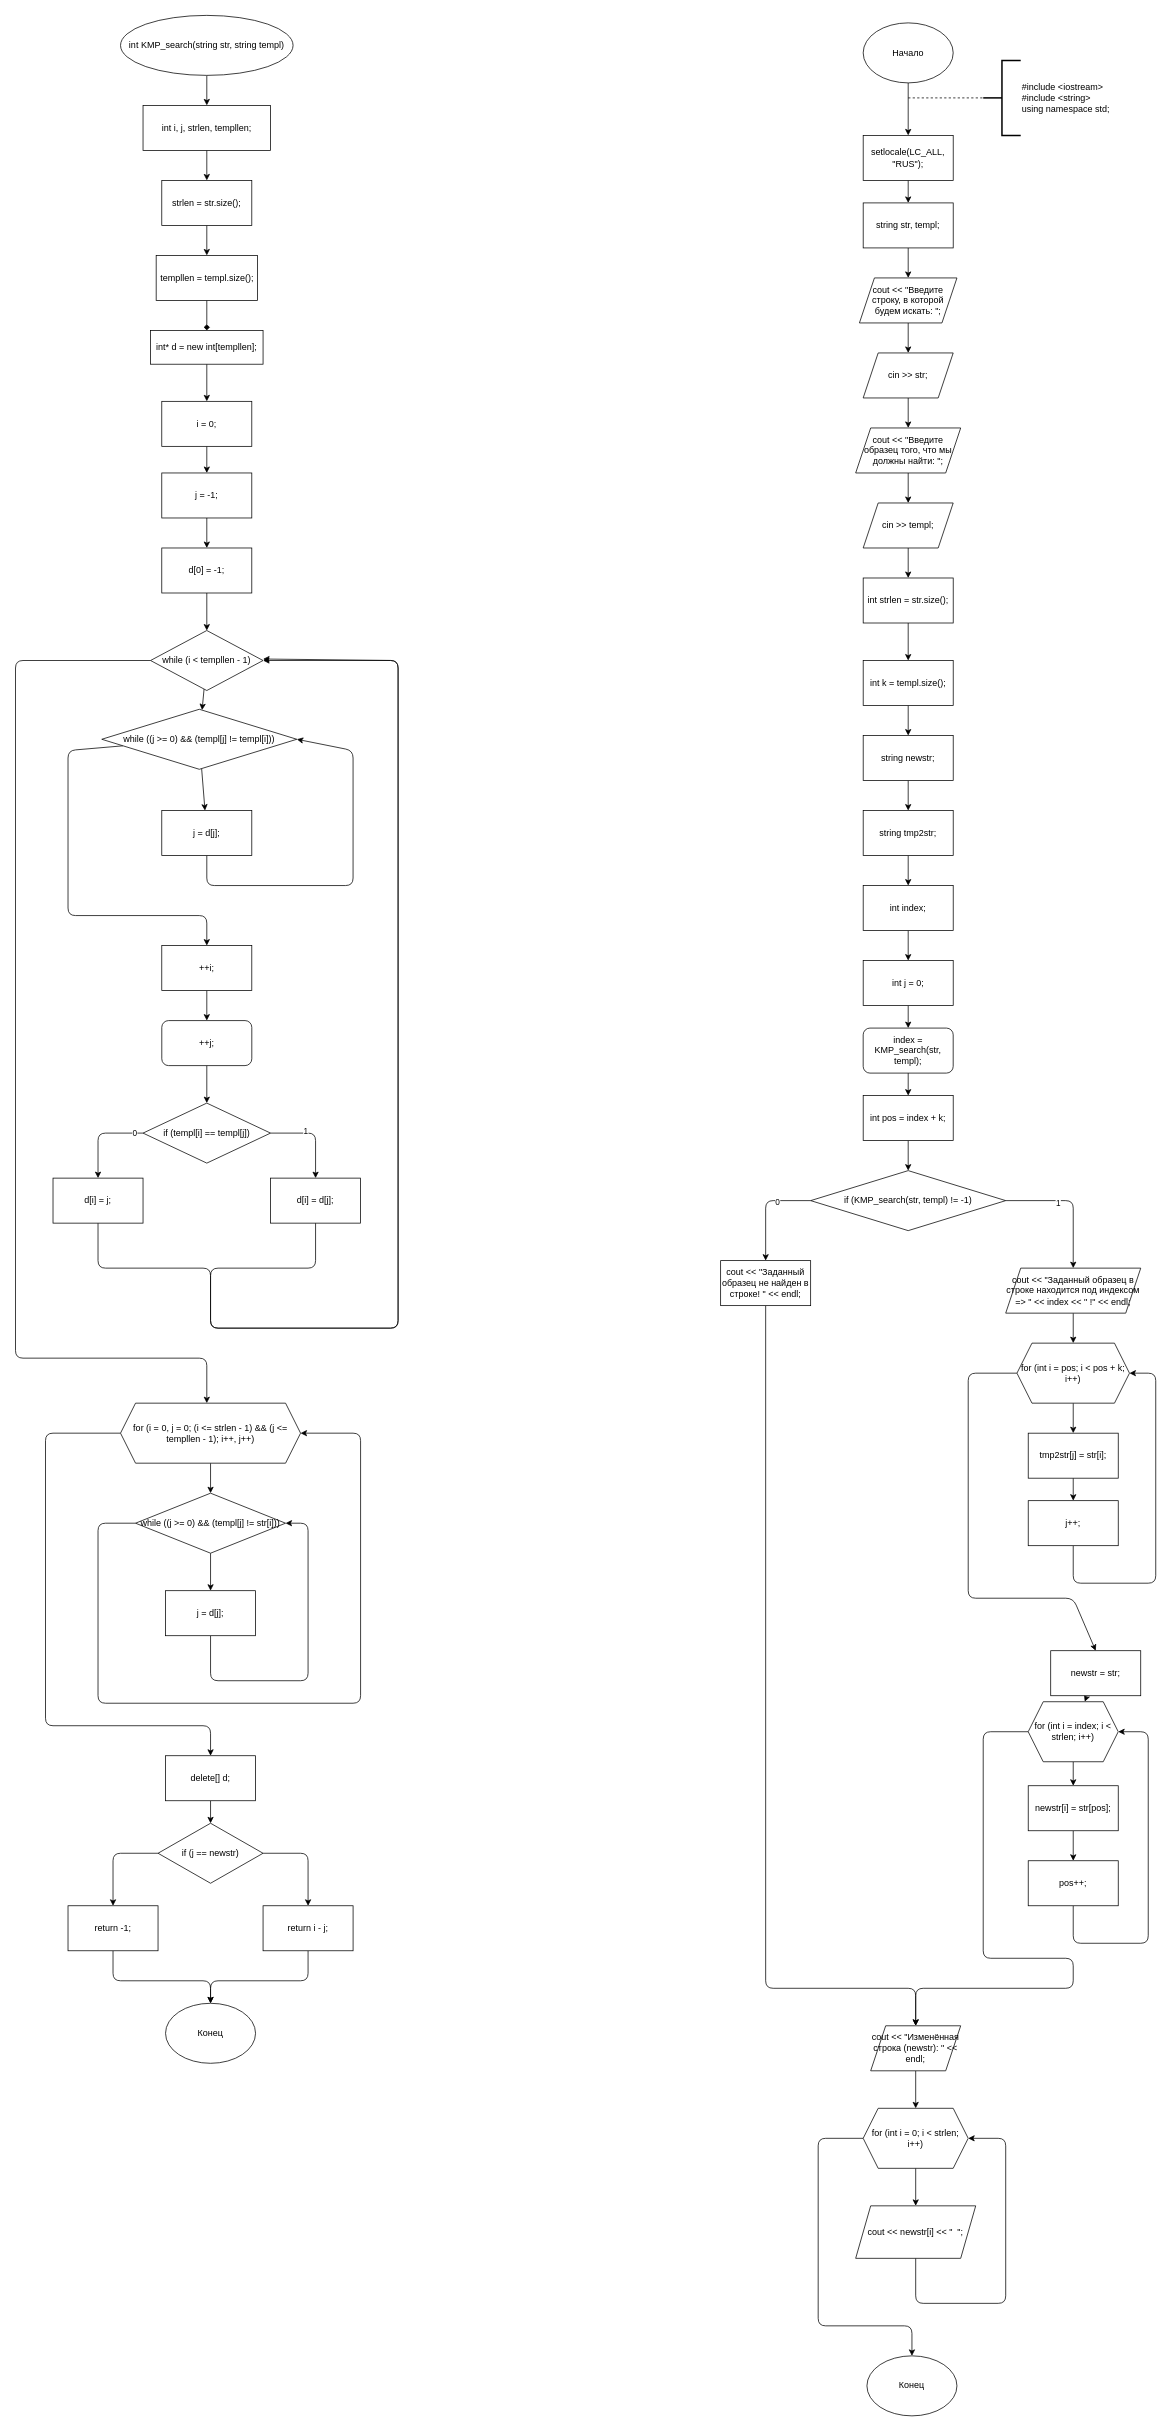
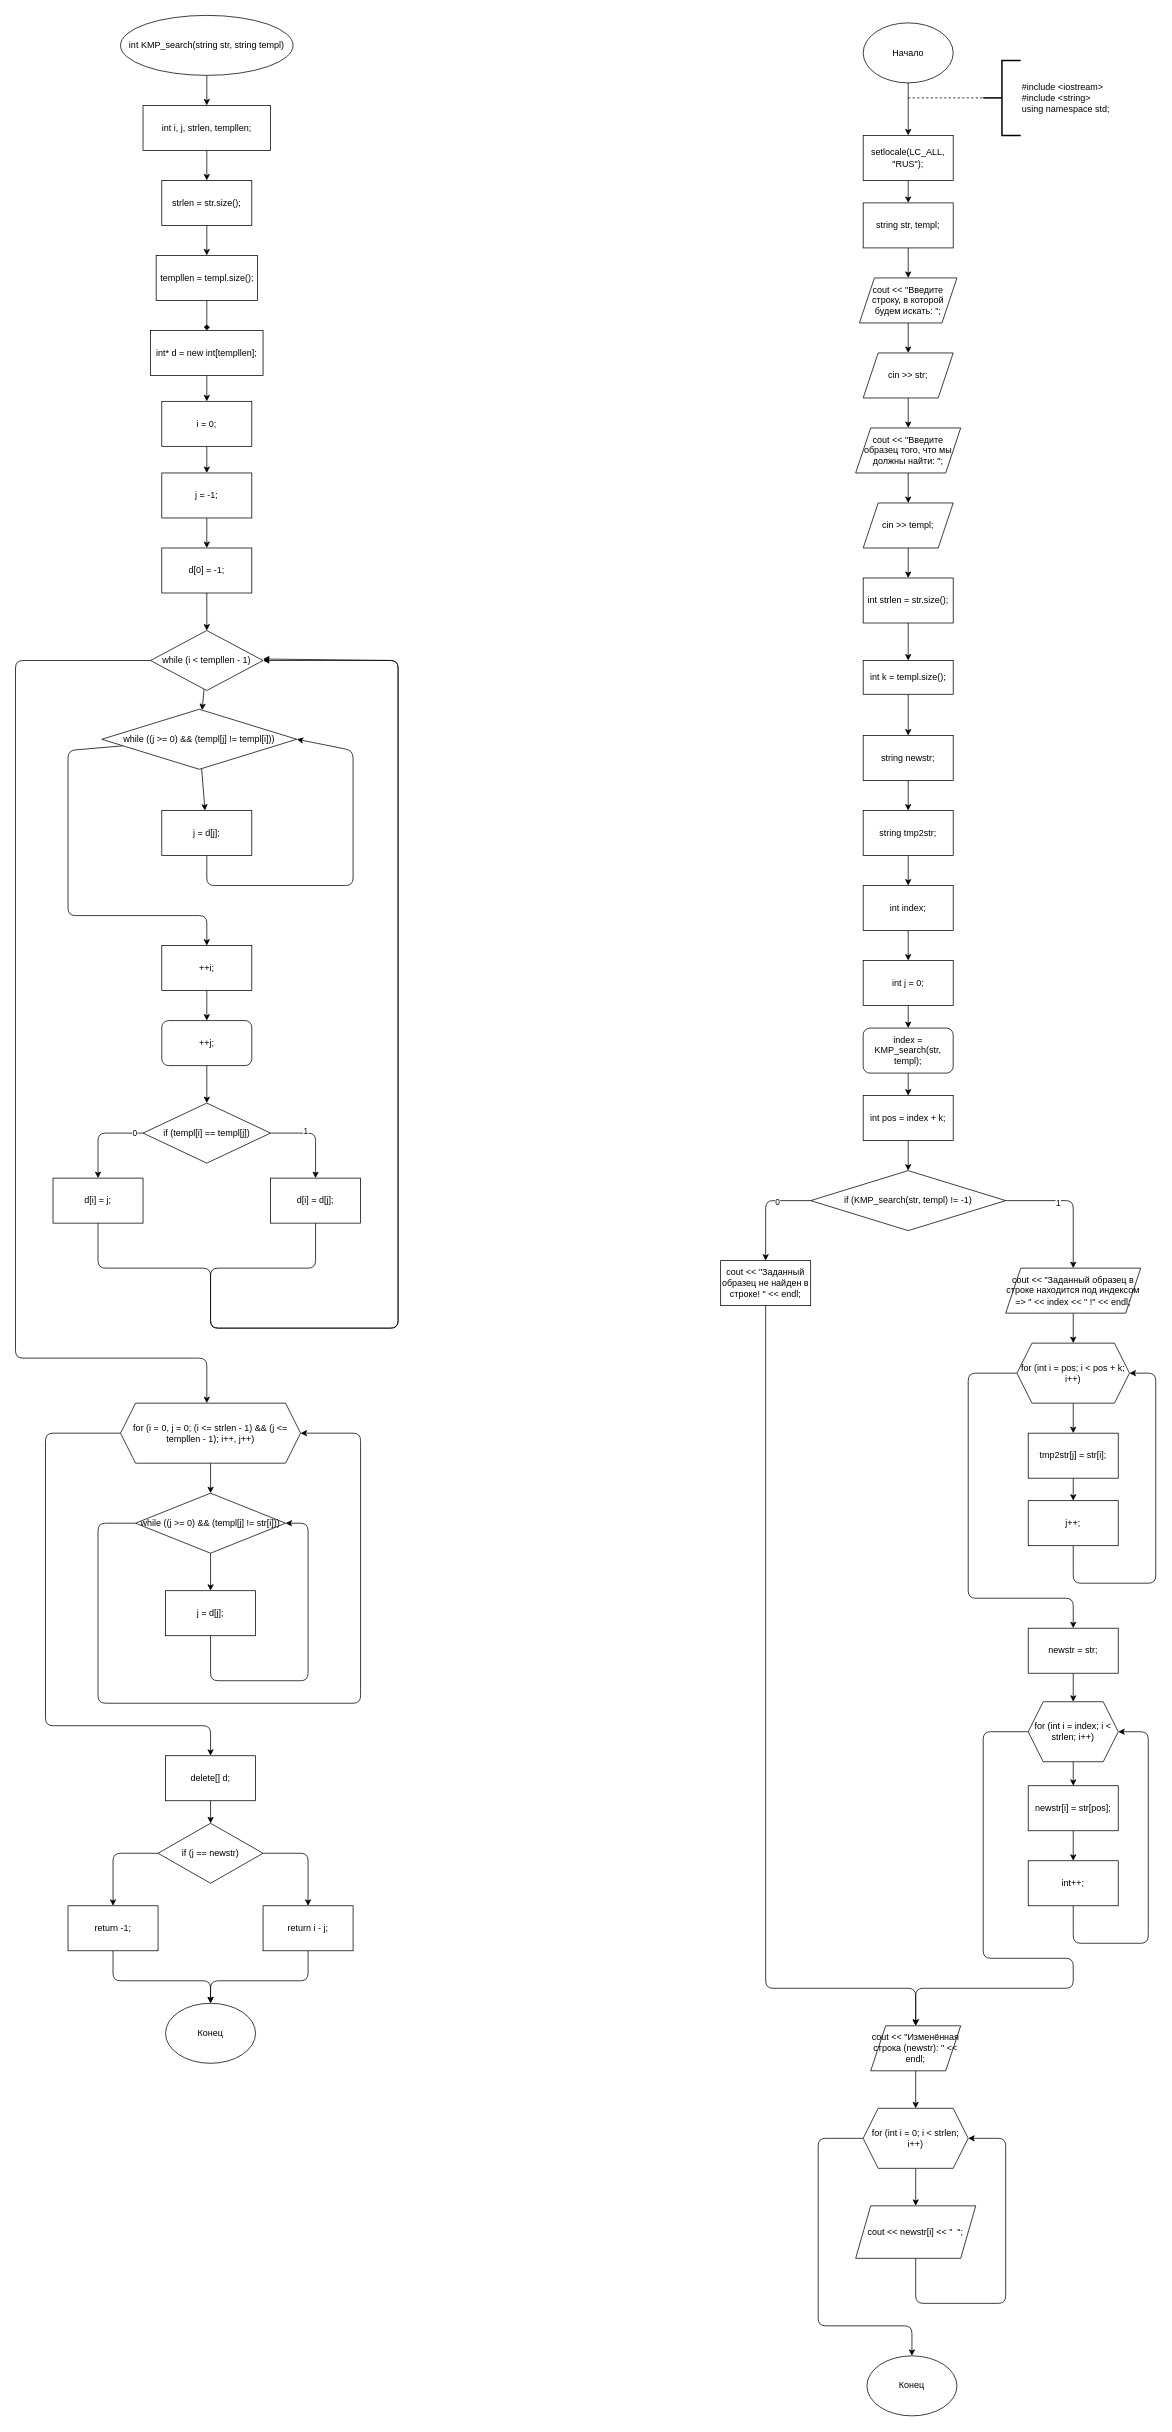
(207, 347) -> (207, 353)
(908, 683) -> (908, 677)
(1095, 1673) -> (1073, 1650)
(1073, 1883) -> (1073, 1883)
